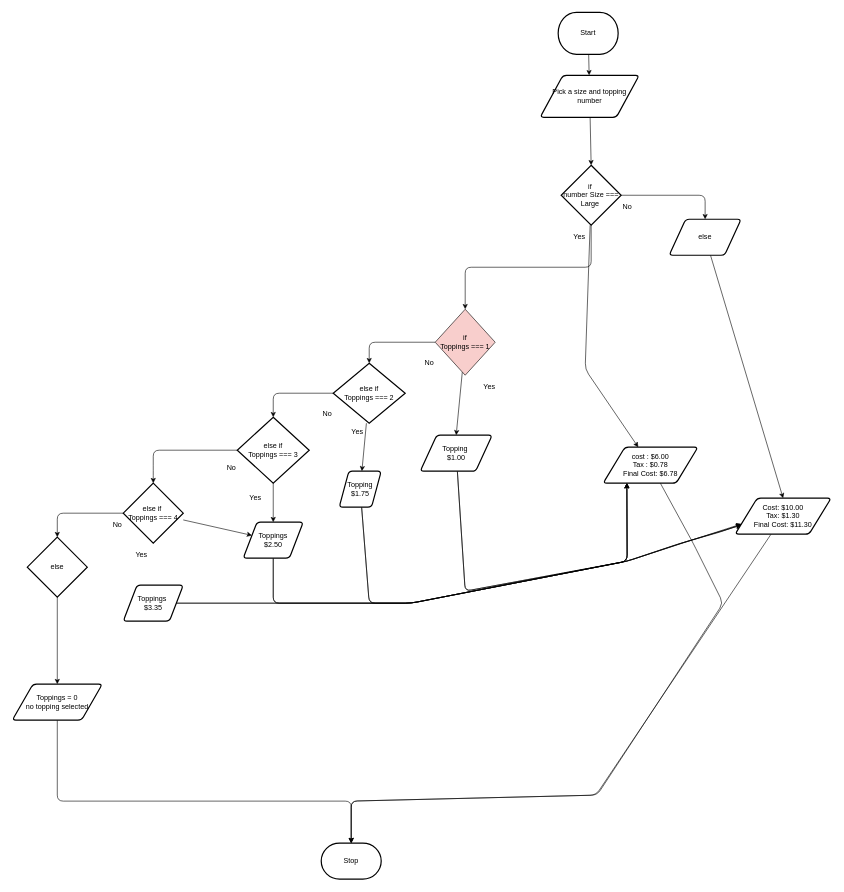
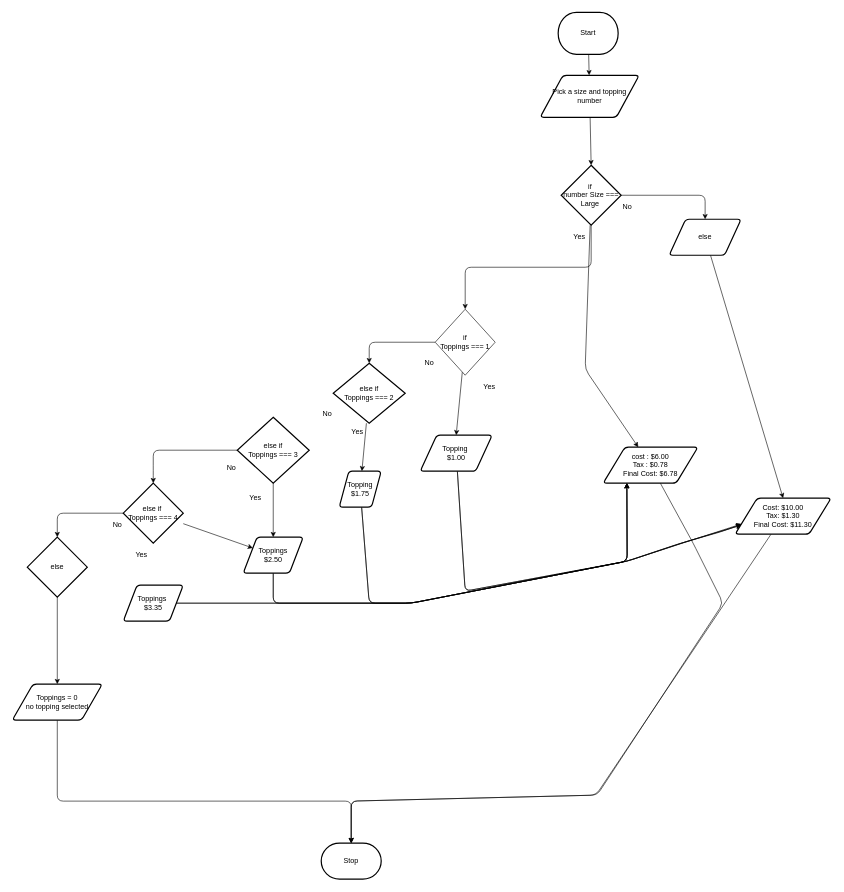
(465, 342) -> (465, 342)
(275, 395) -> none
(273, 540) -> (273, 555)
